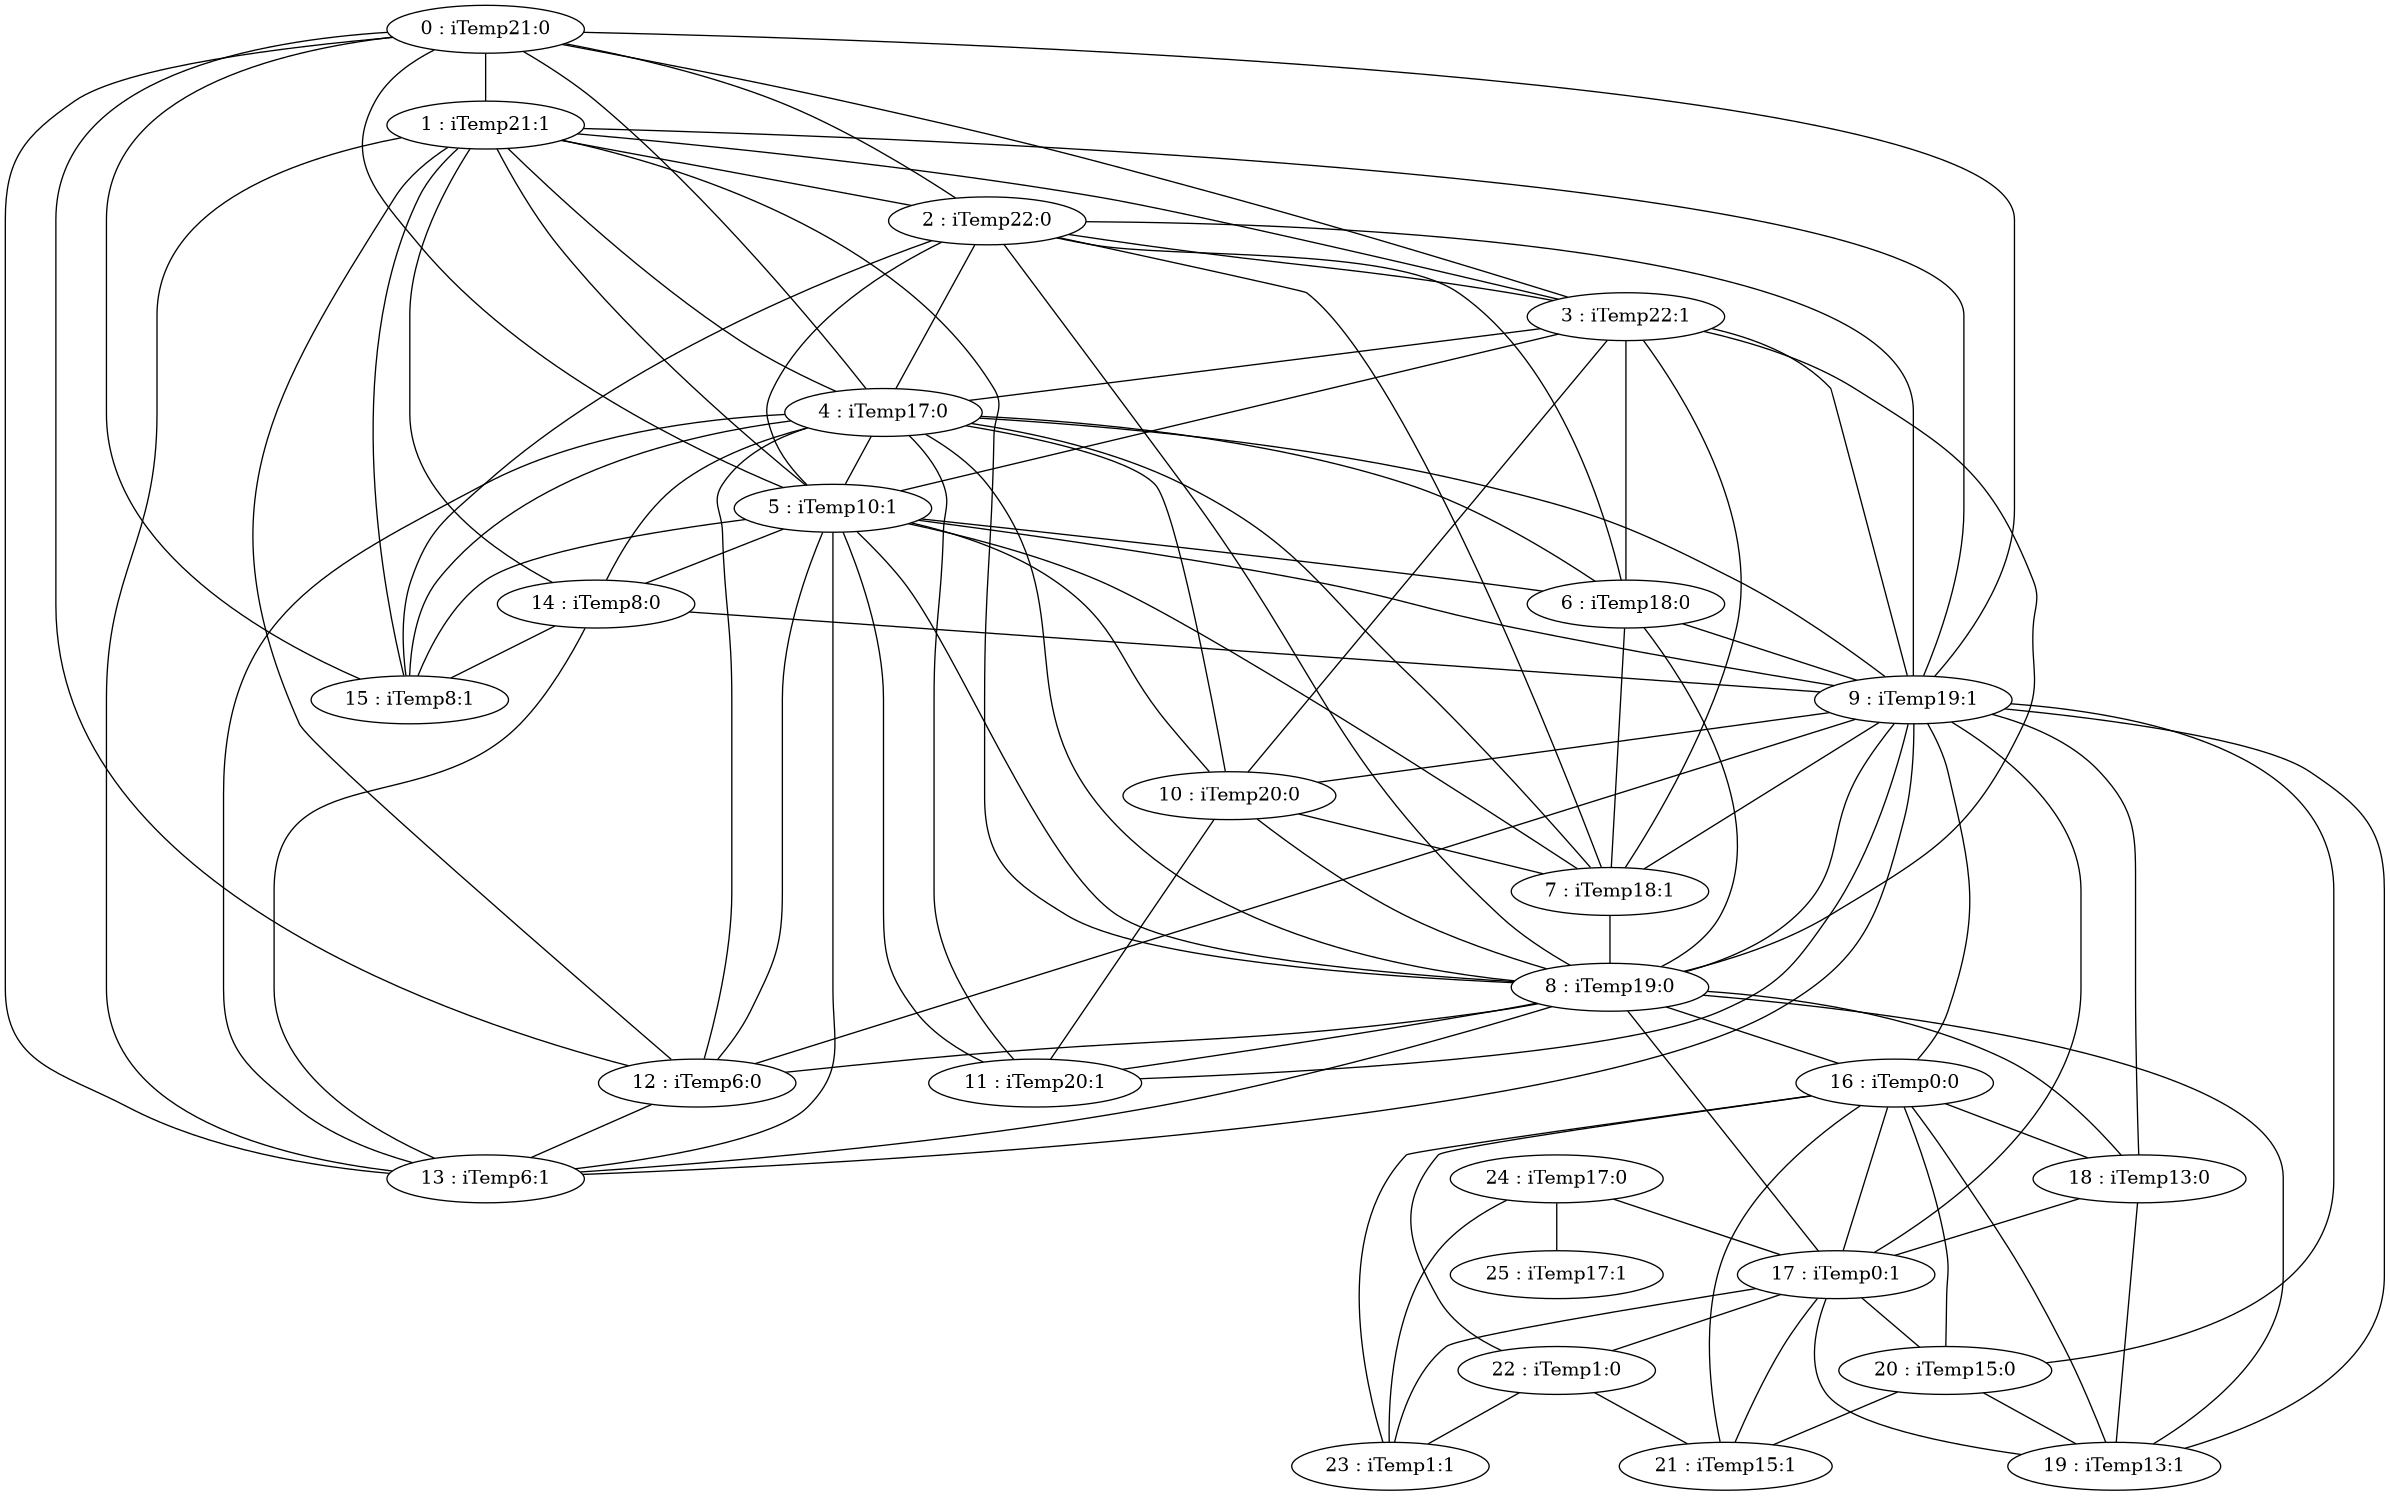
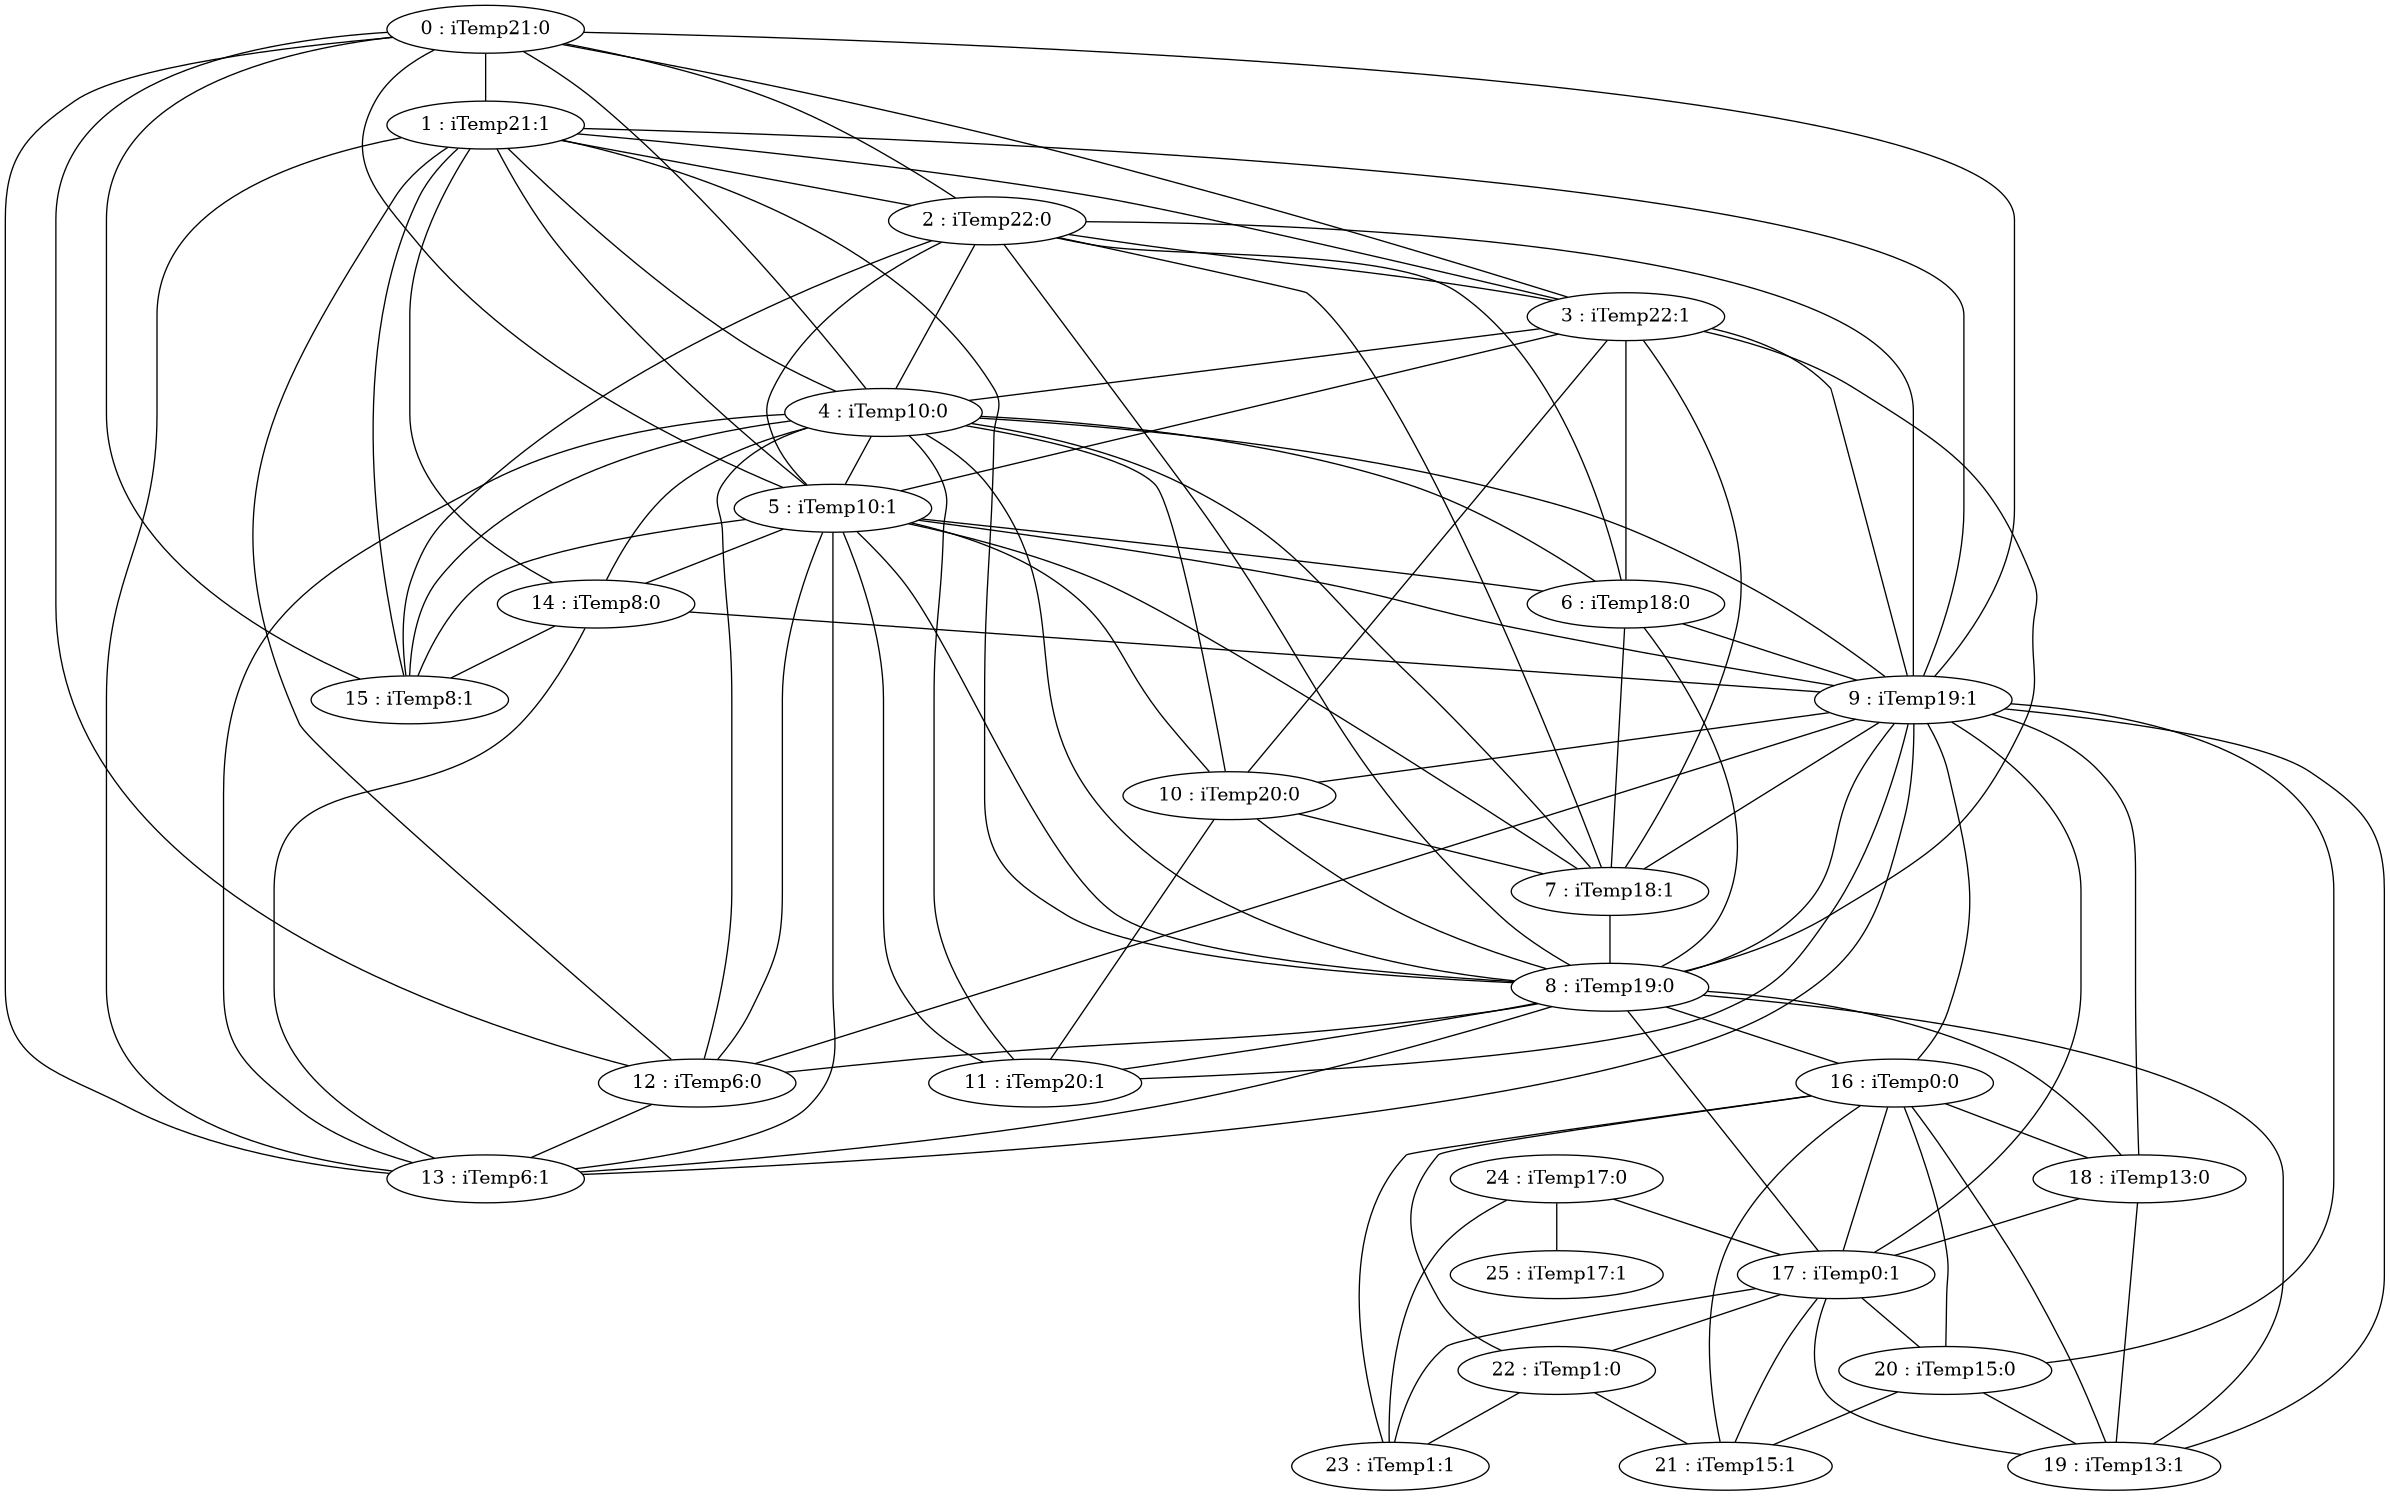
(883, 412) -> (883, 412)
